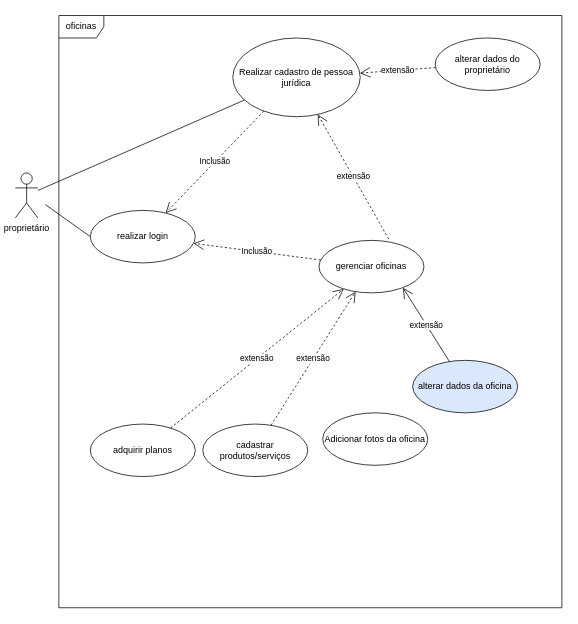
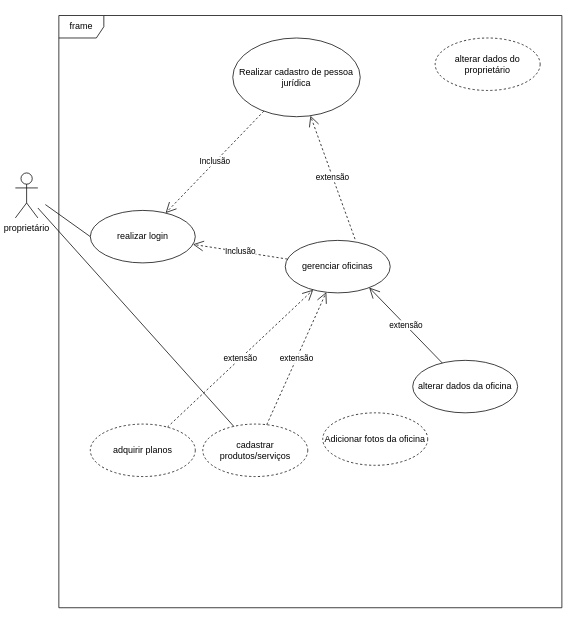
(81, 27) -> (81, 27)
(488, 64) -> (488, 64)
(399, 70) -> none
(141, 145) -> (136, 317)
(372, 267) -> (338, 267)
(465, 387) -> (465, 387)
(375, 439) -> (375, 439)
(143, 450) -> (143, 450)
(255, 450) -> (255, 450)
